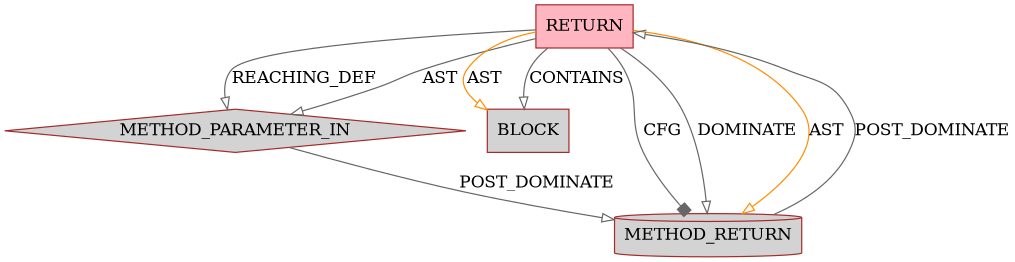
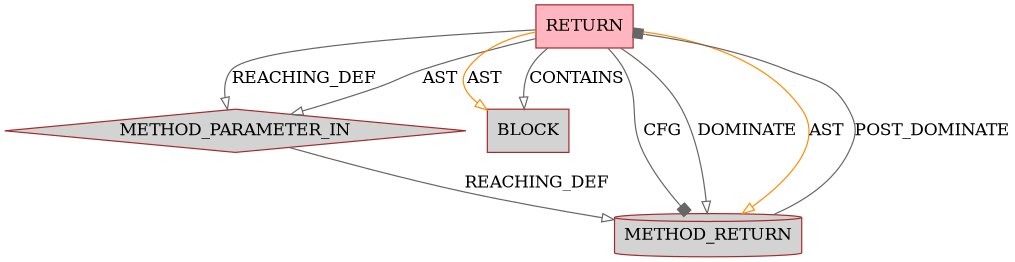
(821, 83) -> (821, 83)
(537, 183) -> (537, 183)
